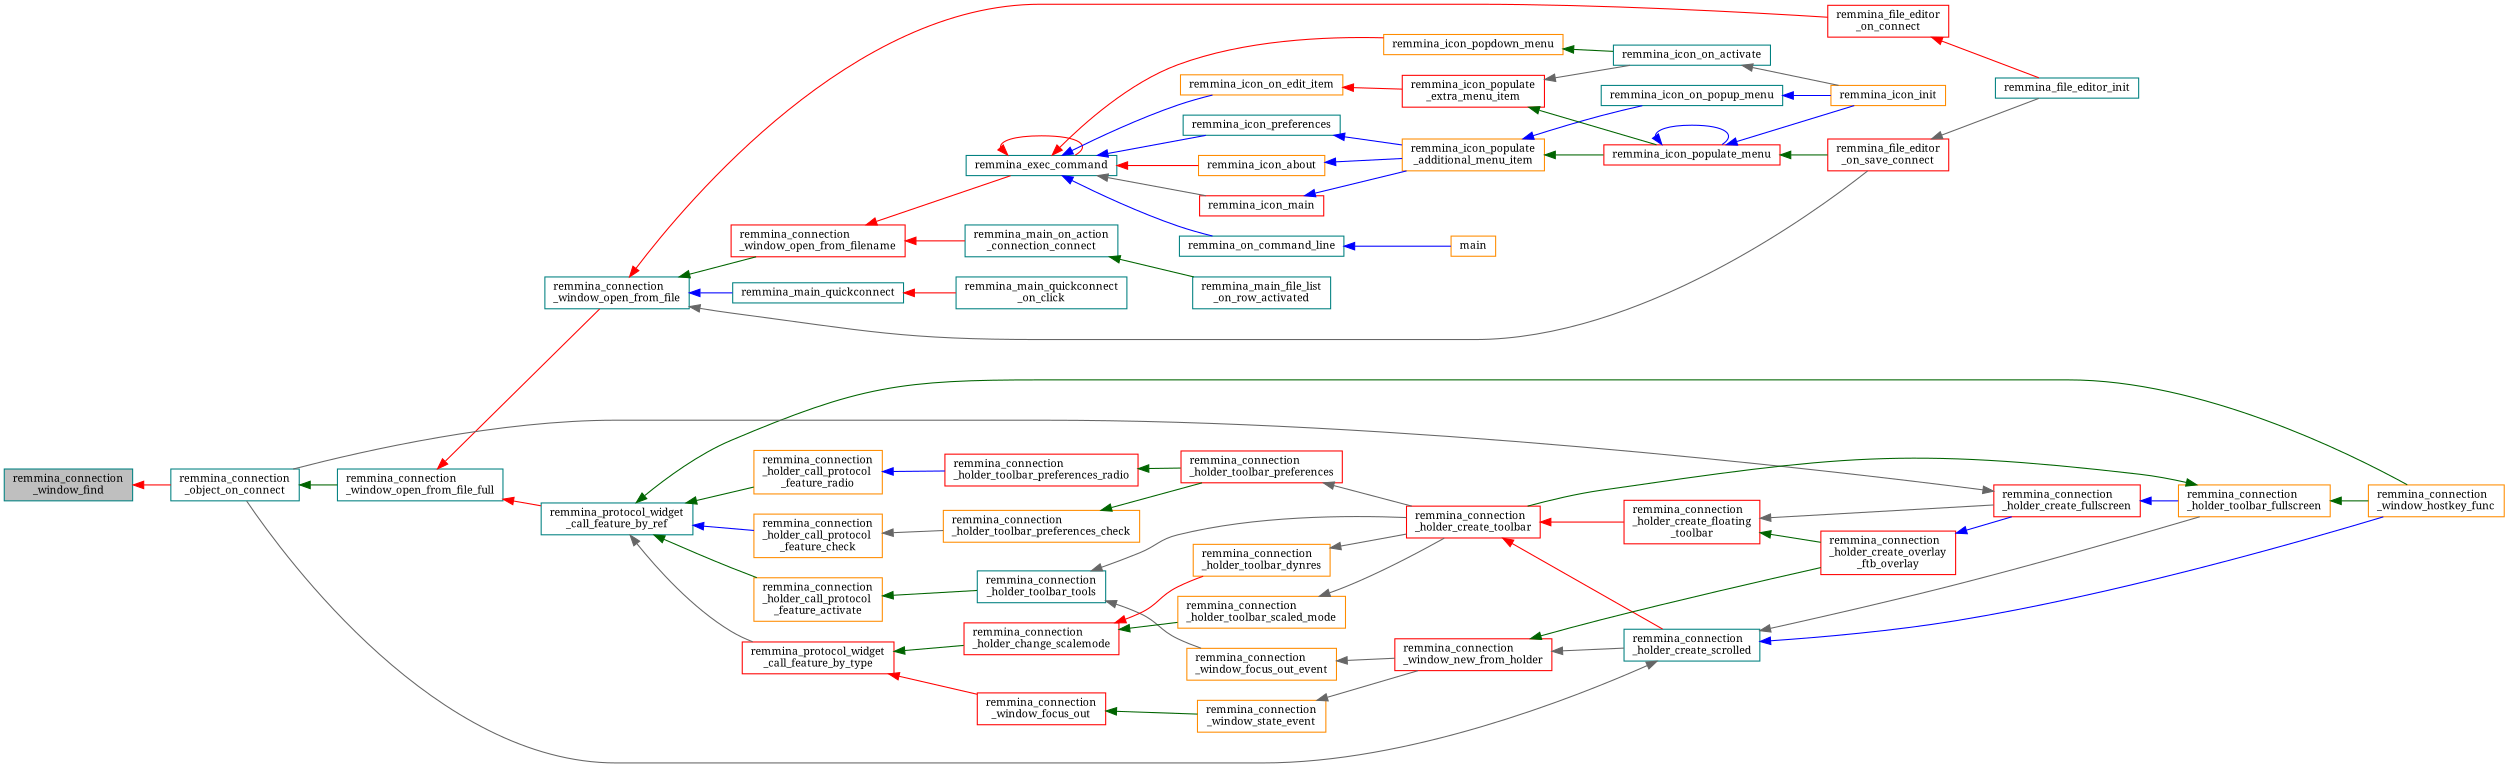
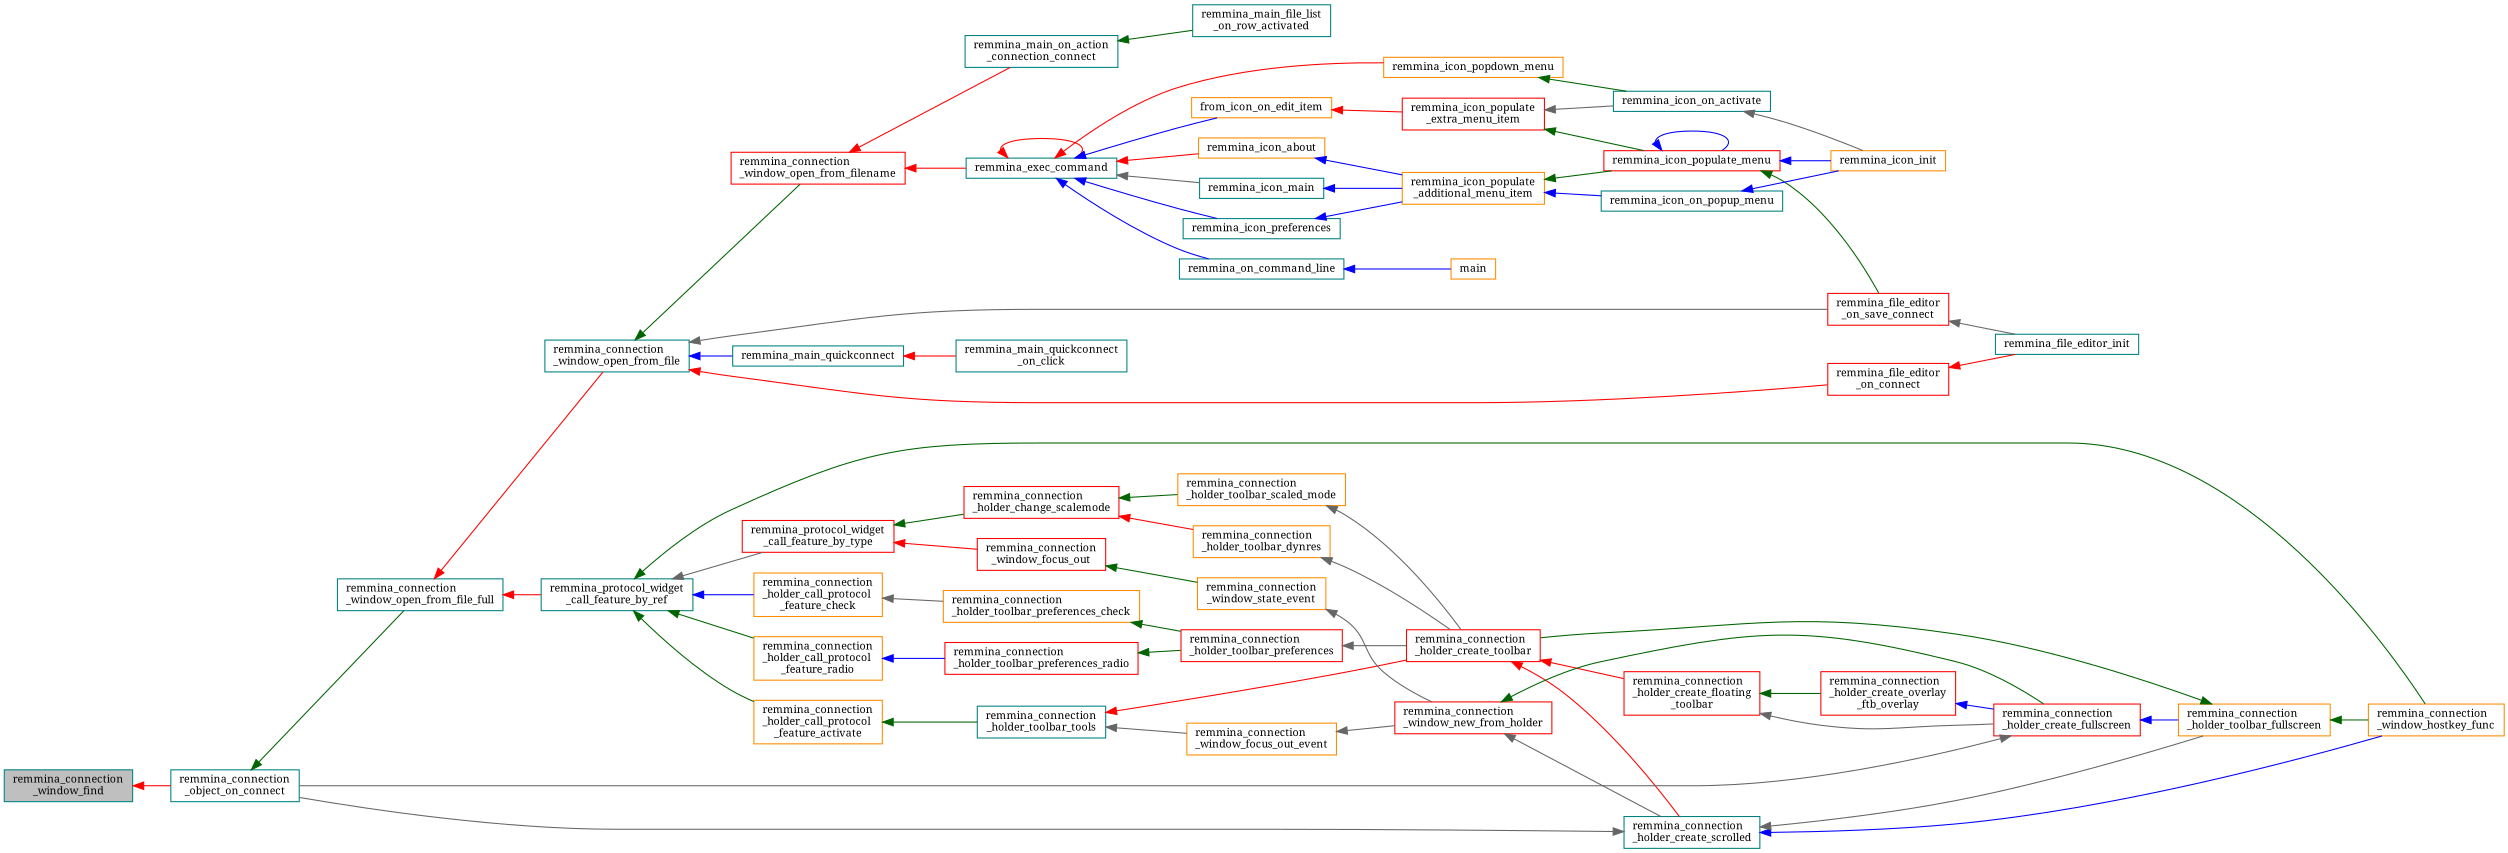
(1262, 85) -> (1262, 108)
(1262, 206) -> (1262, 188)
(1250, 522) -> (1262, 687)
(1680, 600) -> (1779, 635)
